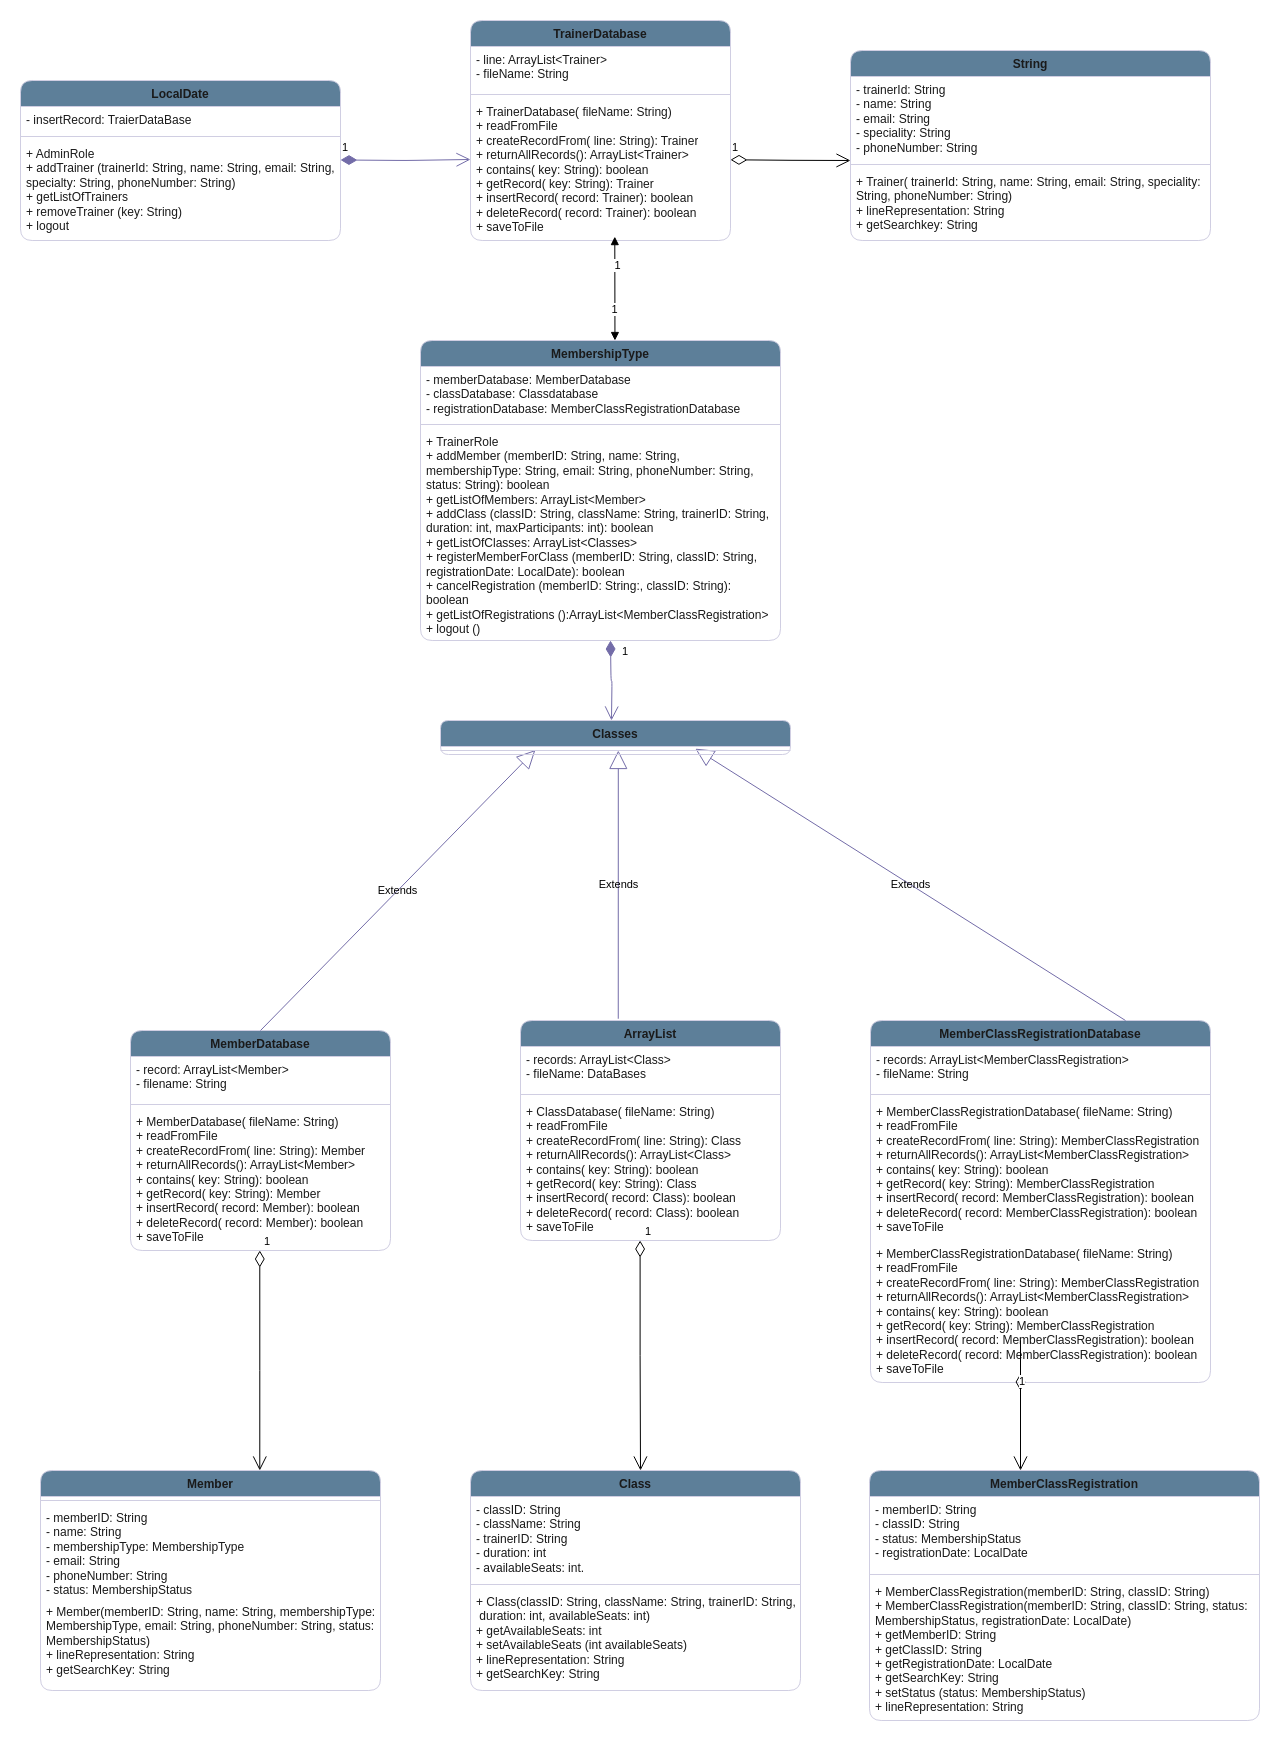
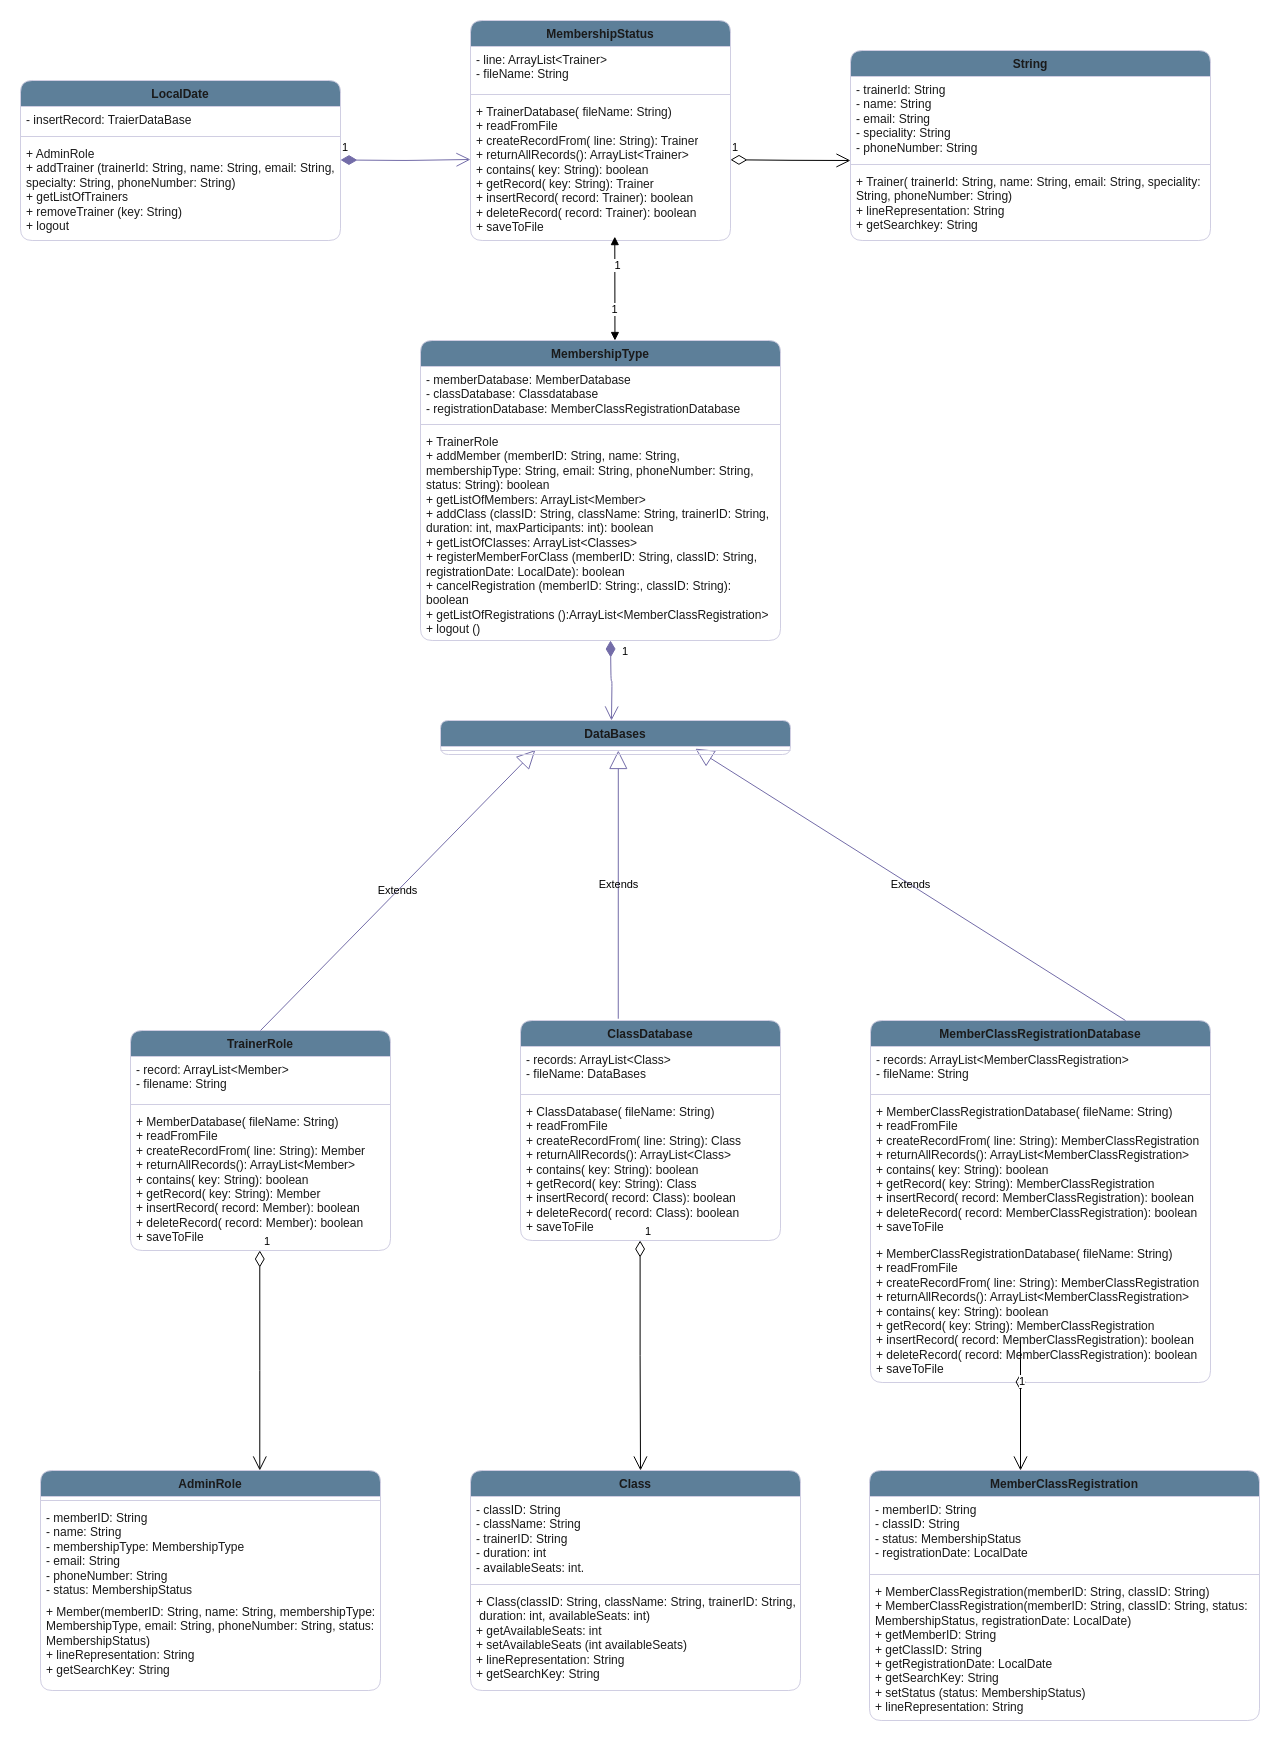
(601, 35) -> (601, 35)
(616, 735) -> (616, 735)
(651, 1035) -> (651, 1035)
(261, 1045) -> (261, 1045)
(211, 1485) -> (211, 1485)
